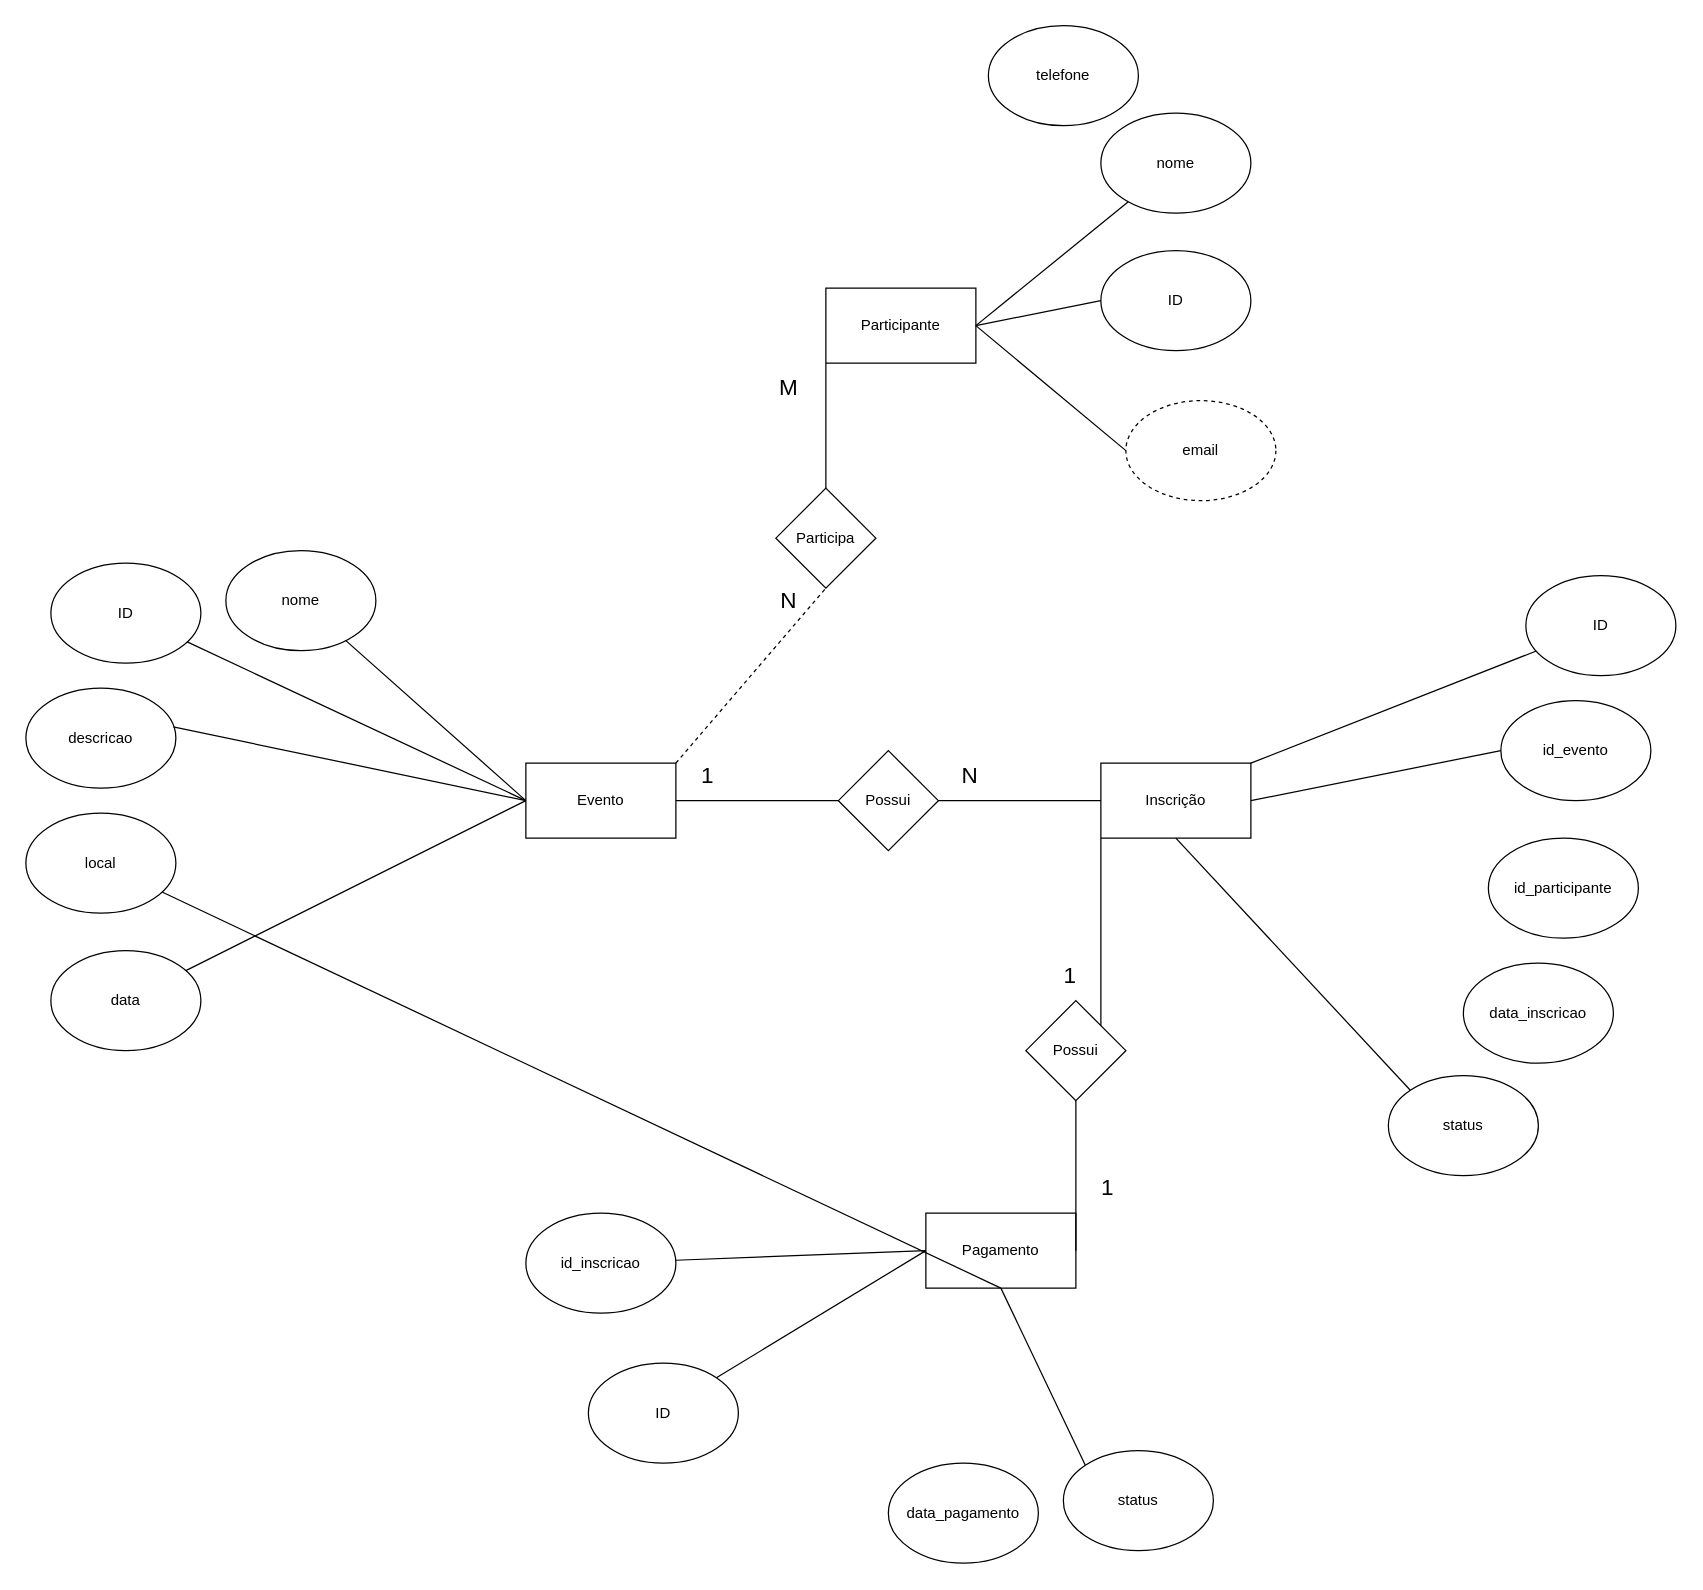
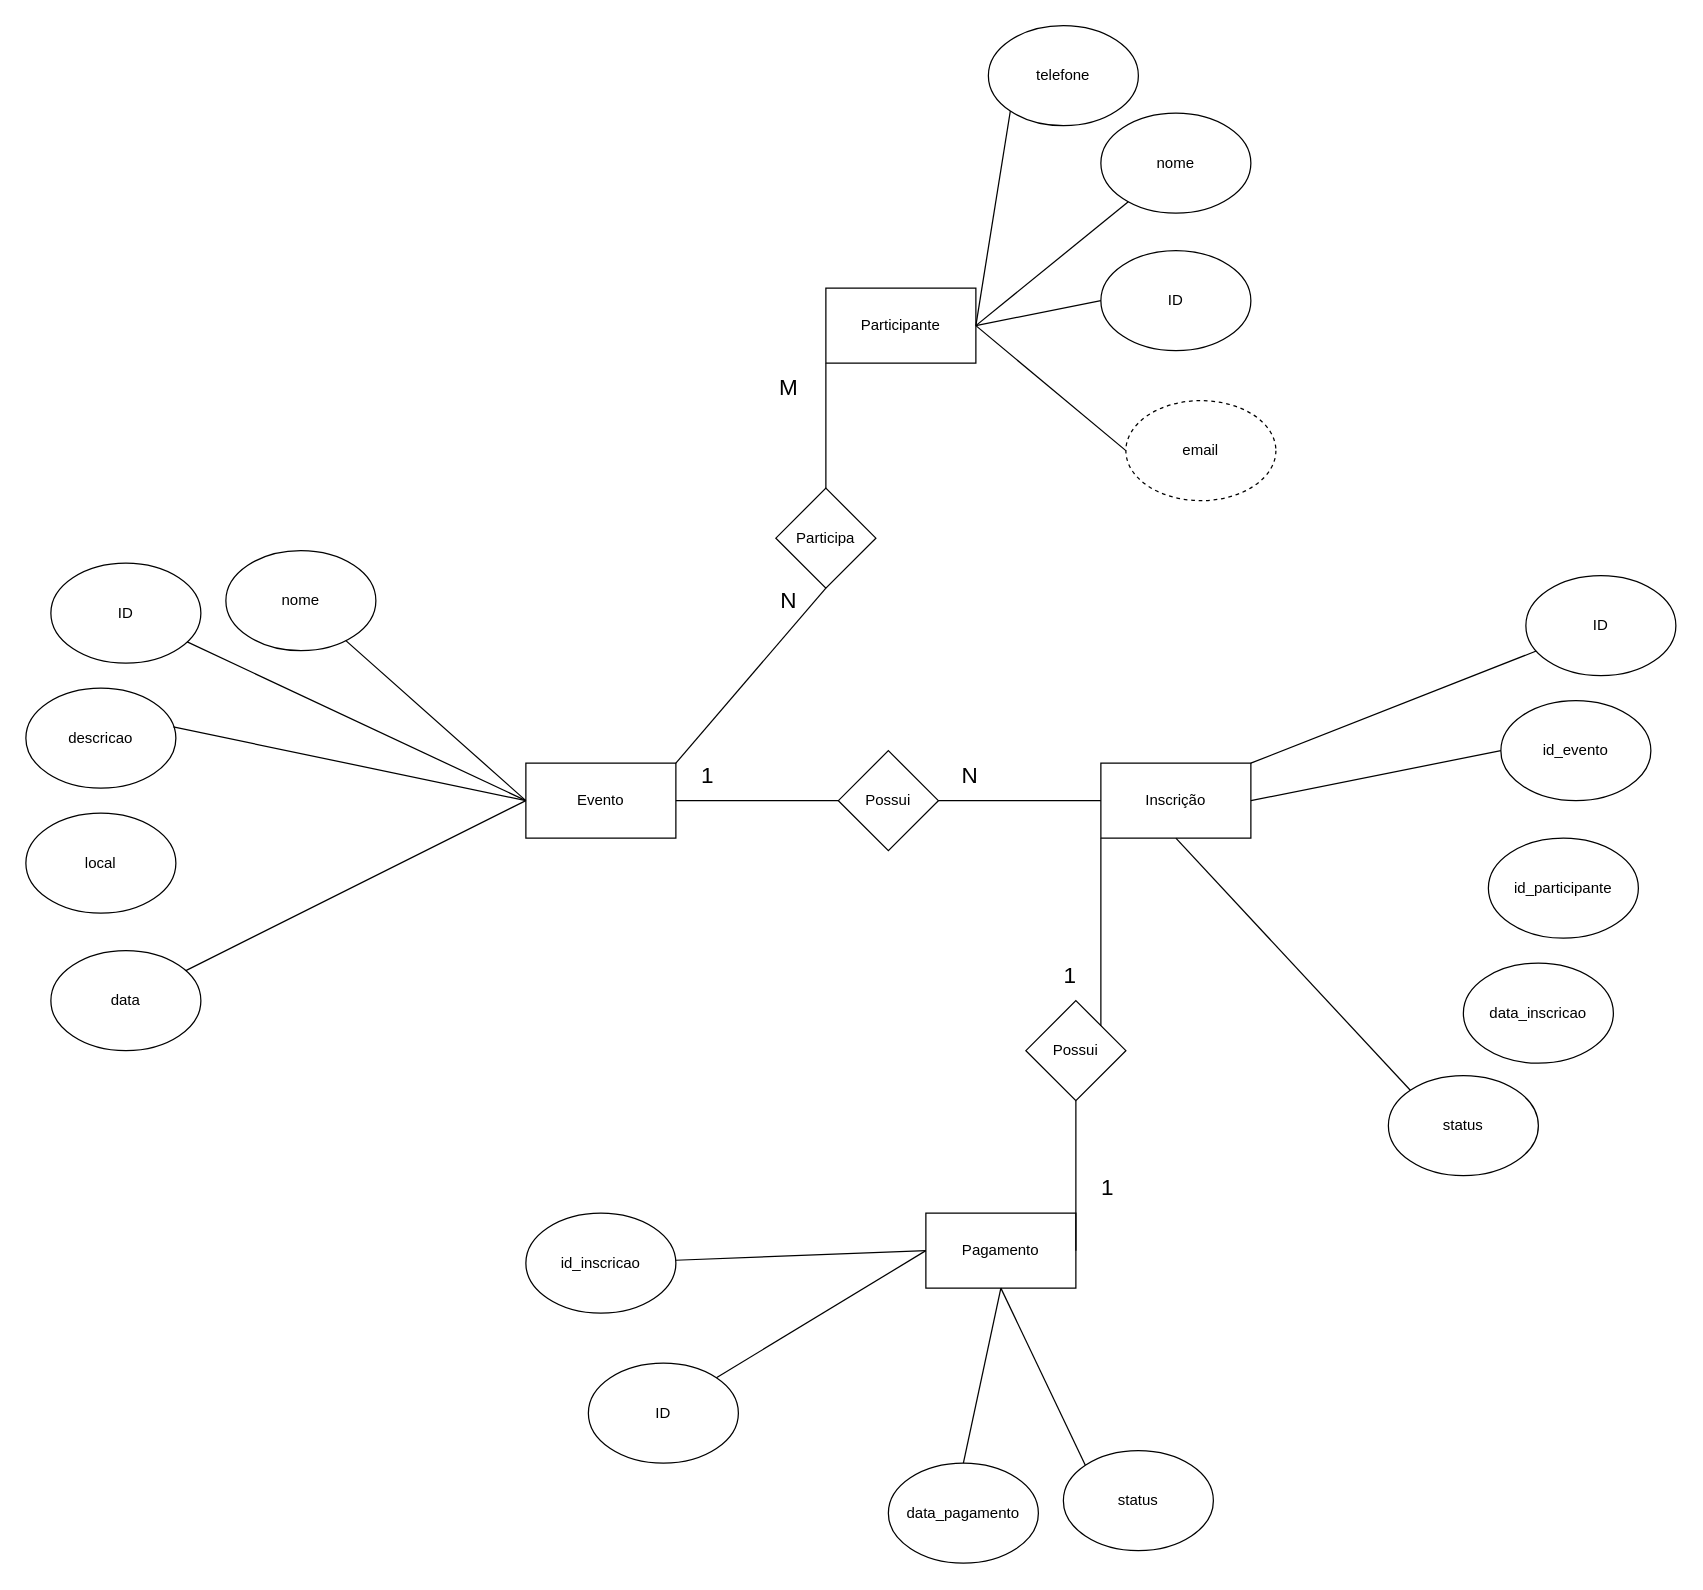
none -> (993, 215)
(750, 676) -> (750, 676)
(539, 1070) -> (982, 1376)
